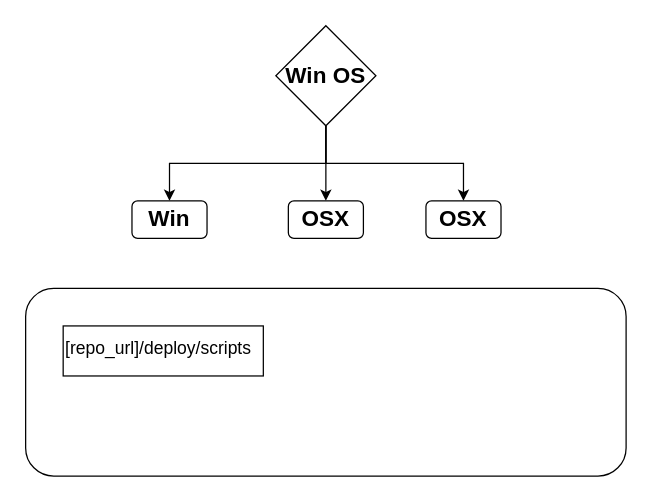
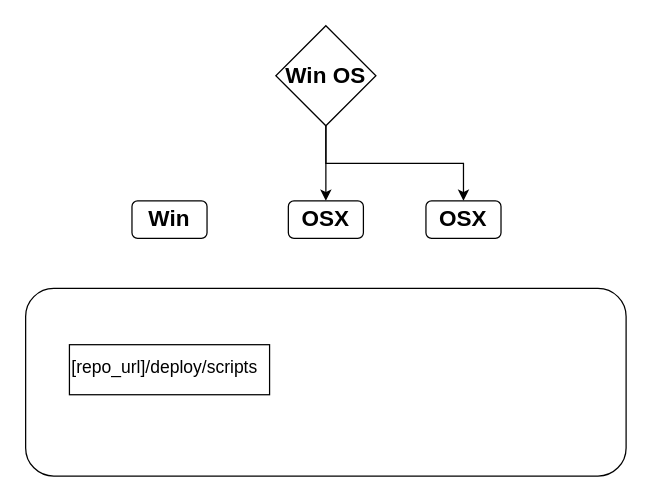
(231, 163) -> none
(163, 351) -> (169, 369)
